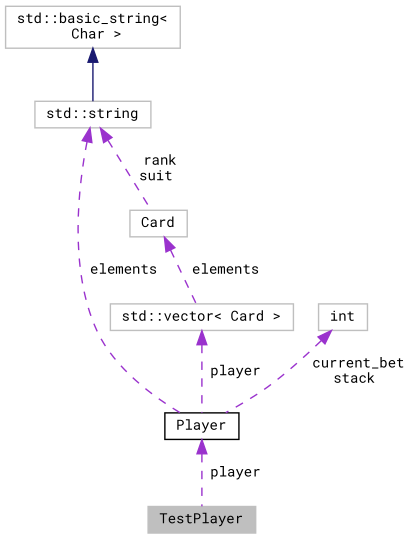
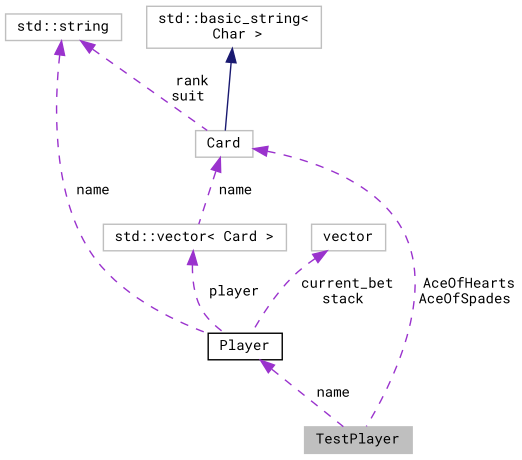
(93, 82) -> (228, 97)
none -> (411, 252)
(120, 270) -> (89, 191)
(222, 270) -> (232, 191)
(343, 317) -> (349, 238)
(232, 473) -> (330, 393)
